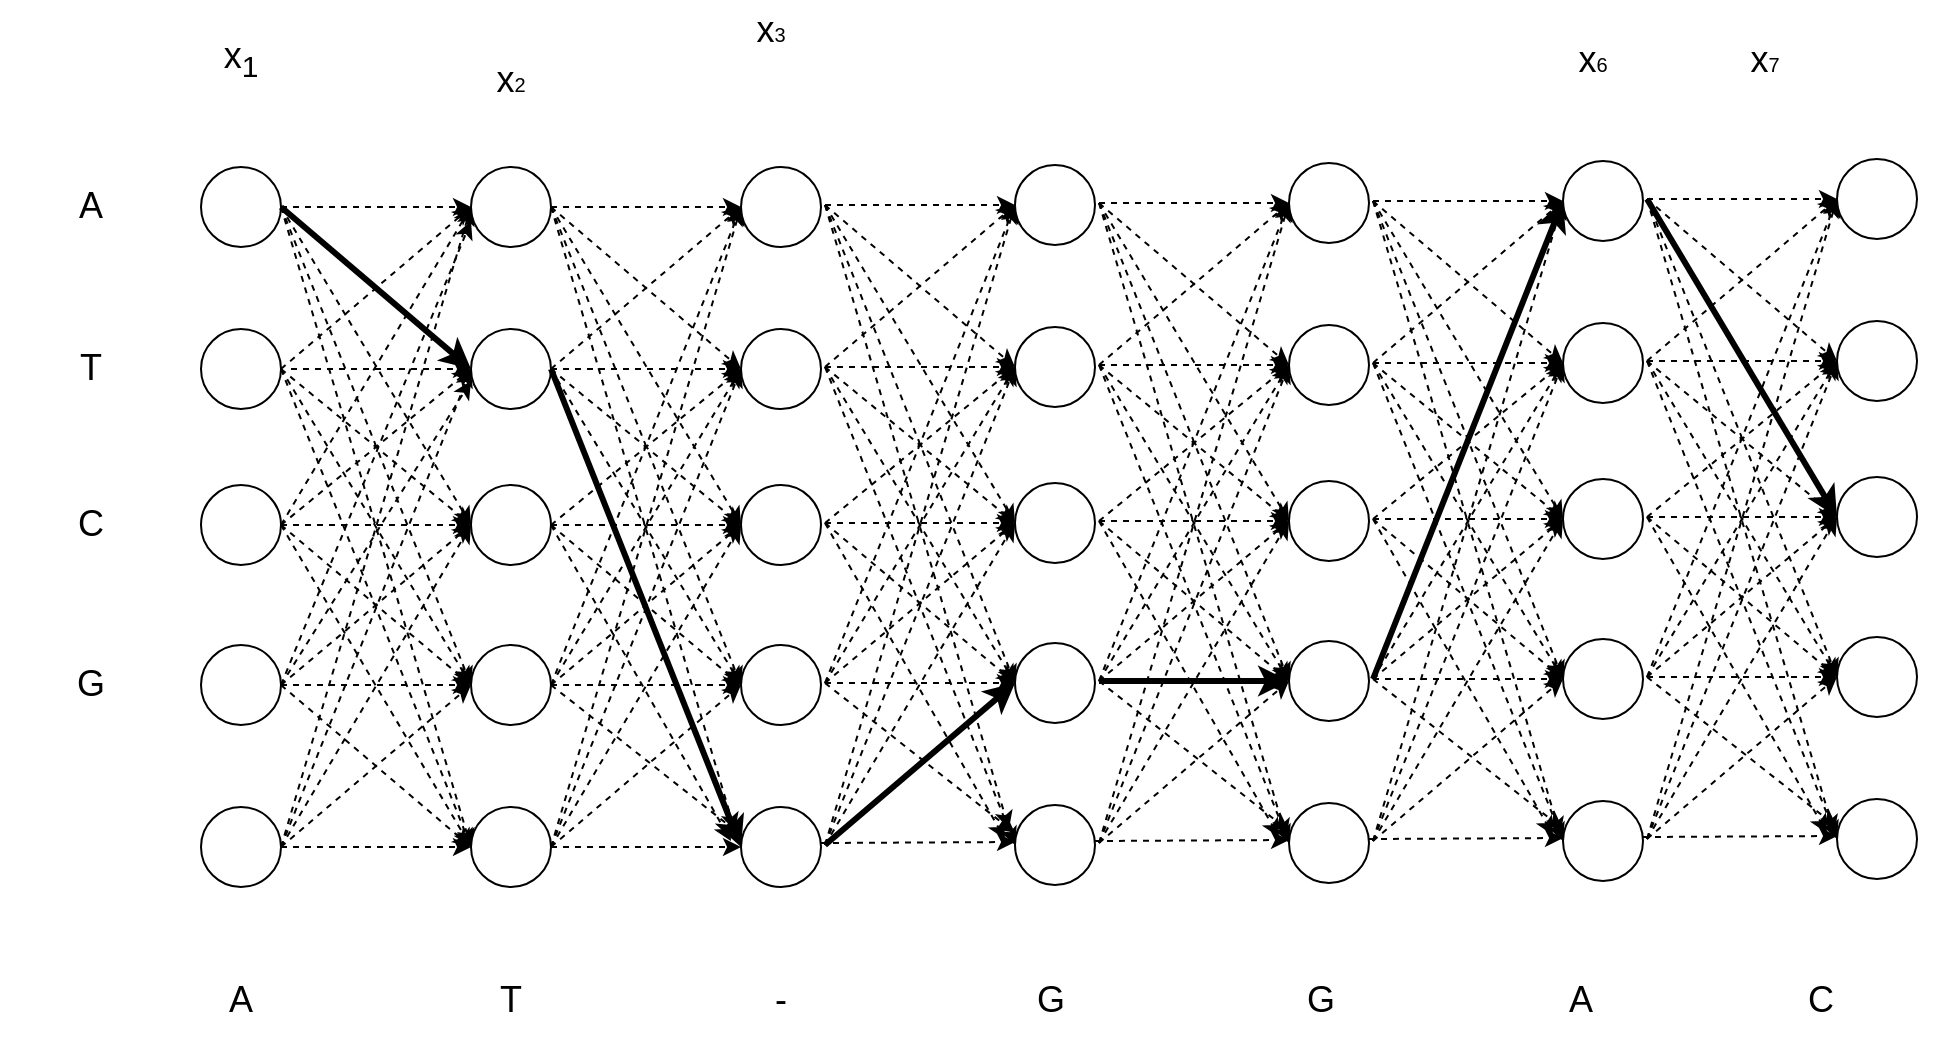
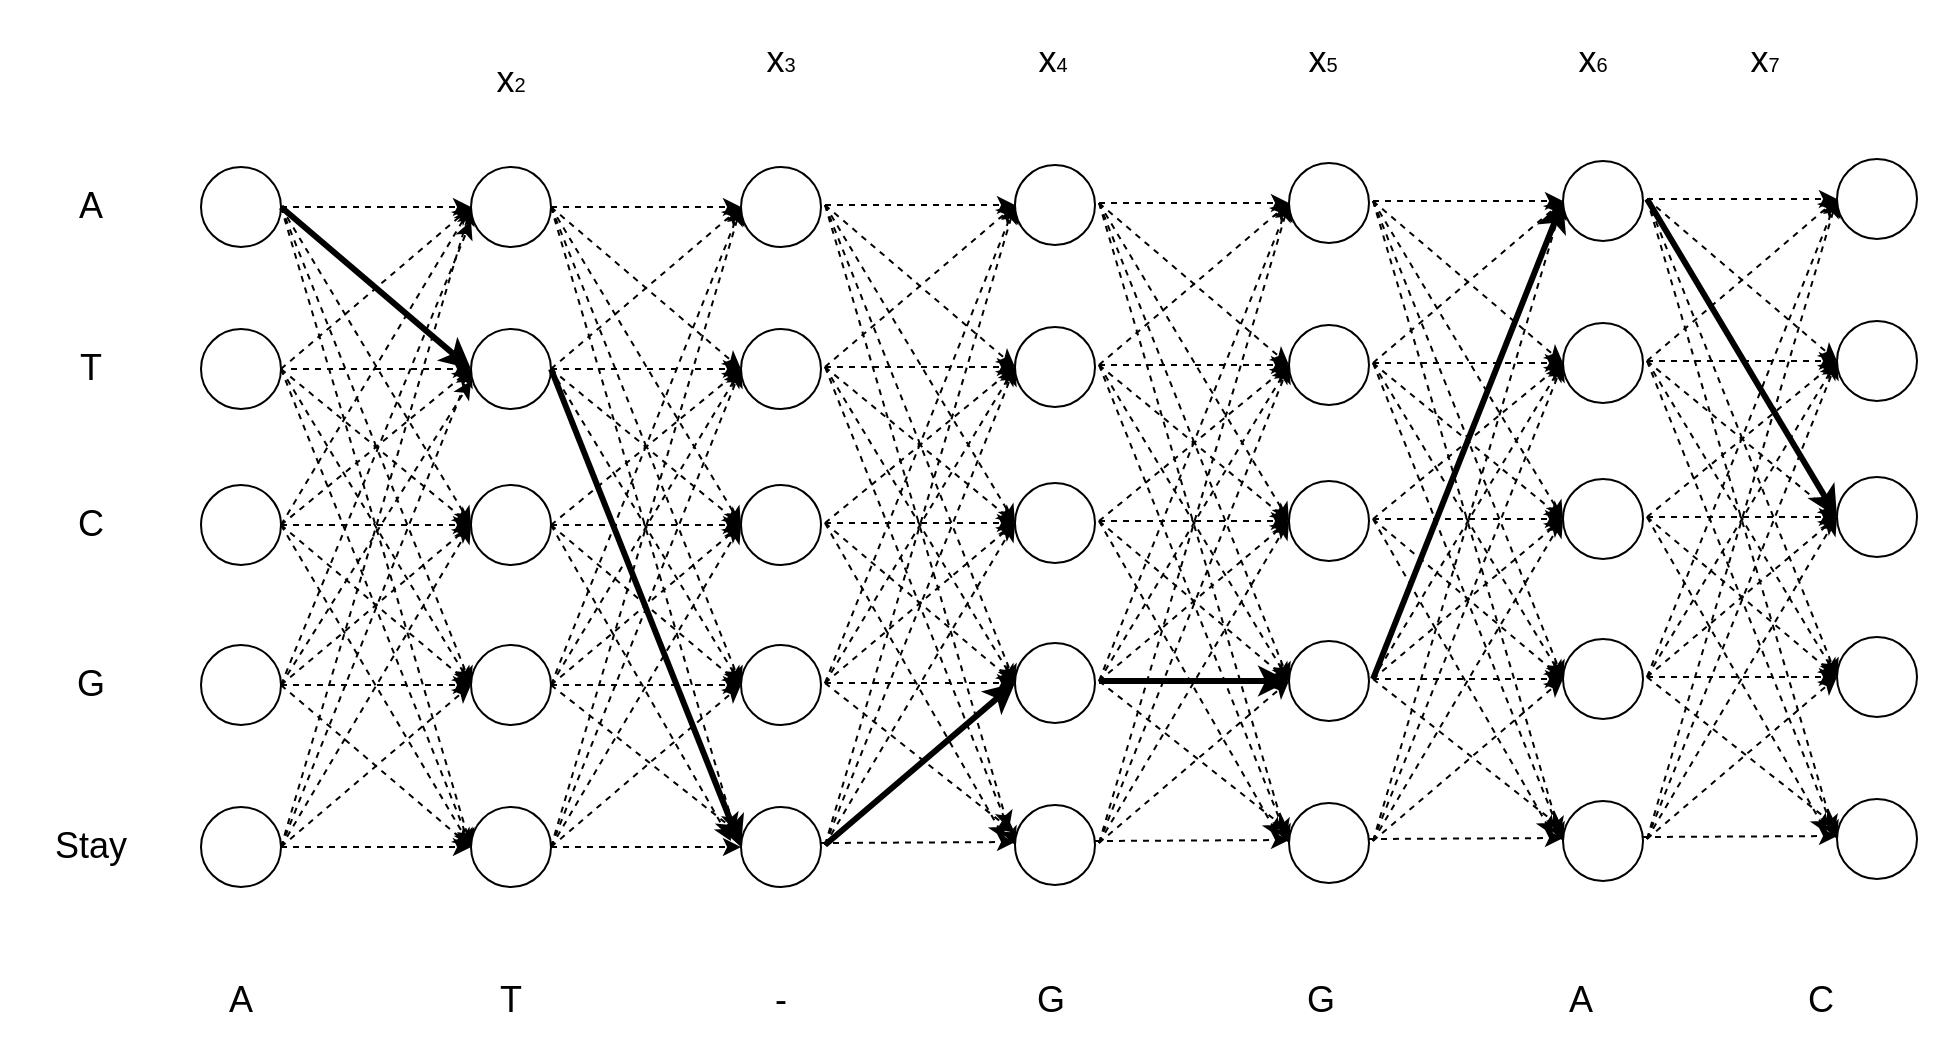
(771, 31) -> (781, 61)
(241, 61) -> none
none -> (1053, 61)
none -> (1323, 61)
none -> (91, 847)
